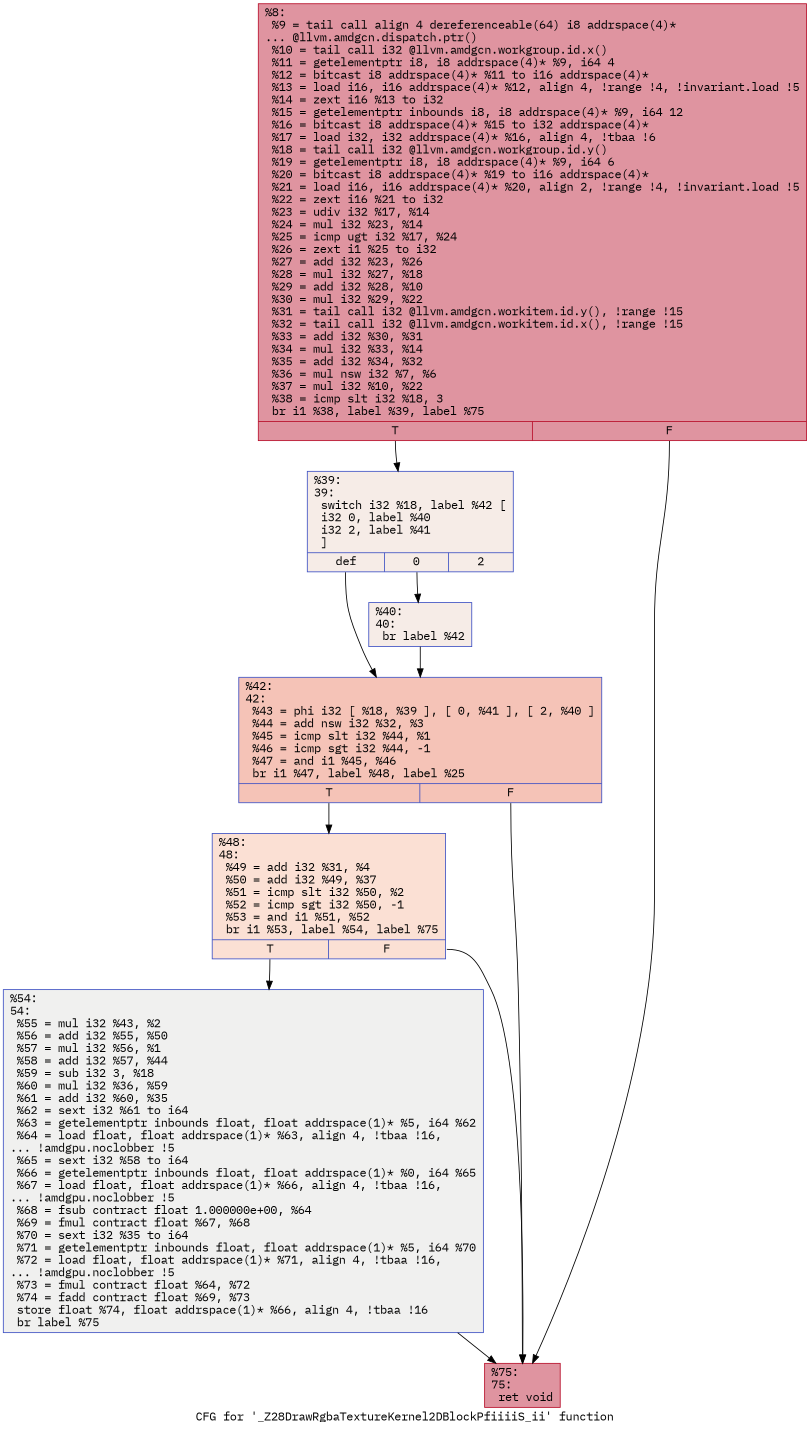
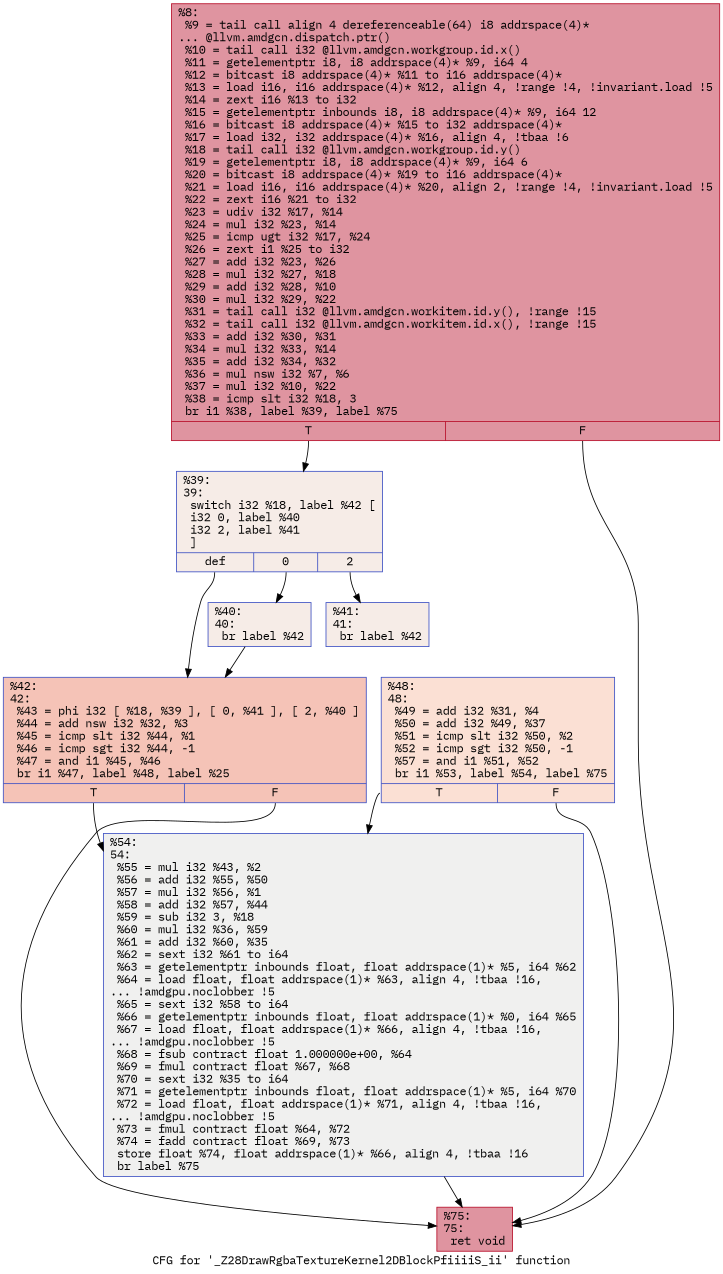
none -> (377, 625)
(329, 814) -> (95, 823)
(294, 917) -> (463, 761)
